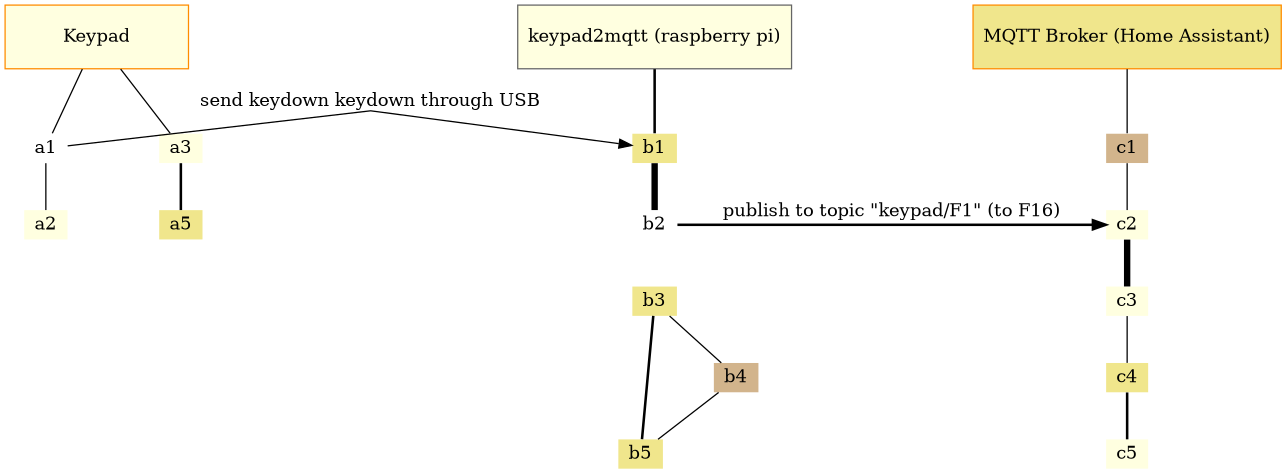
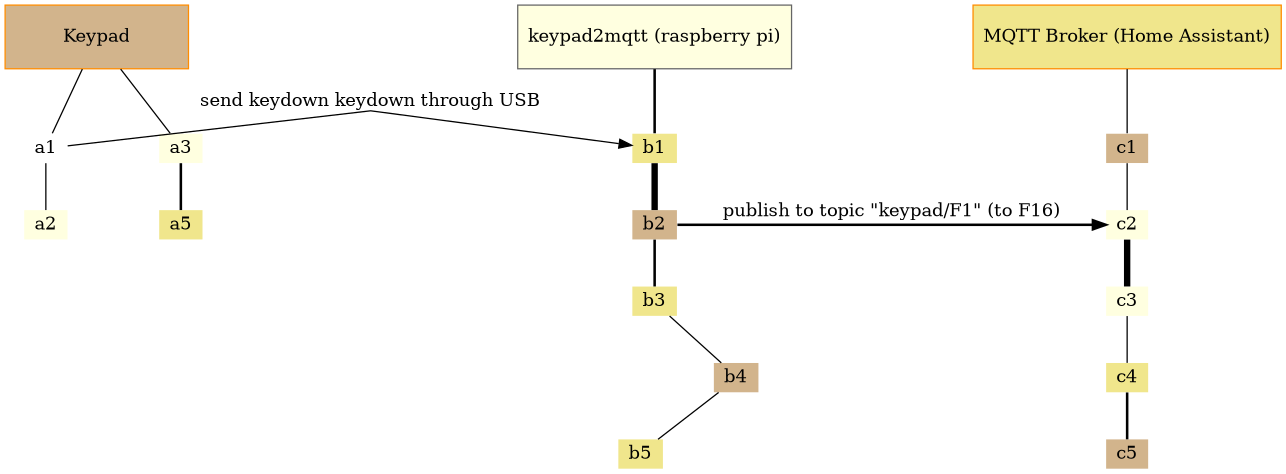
(97, 37) -> (97, 37)
(655, 225) -> (655, 225)
(648, 378) -> (655, 263)
(1127, 454) -> (1127, 454)
